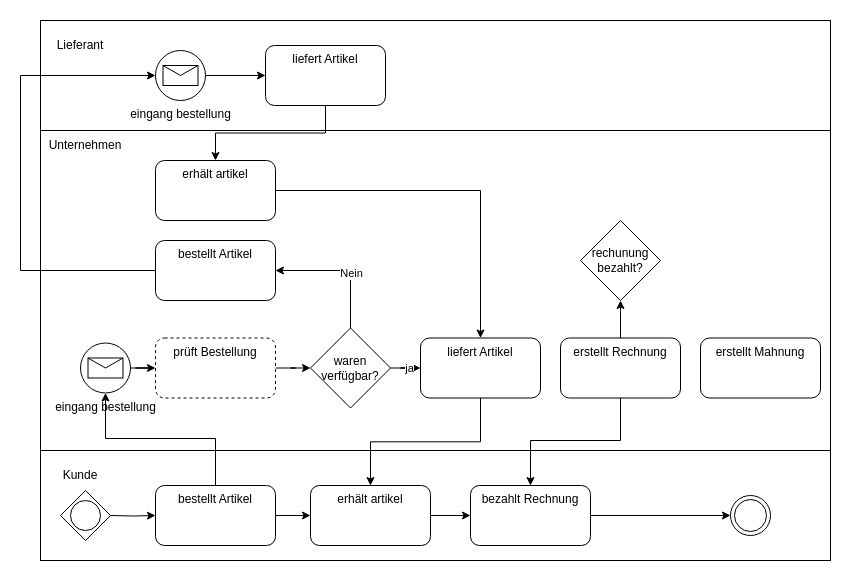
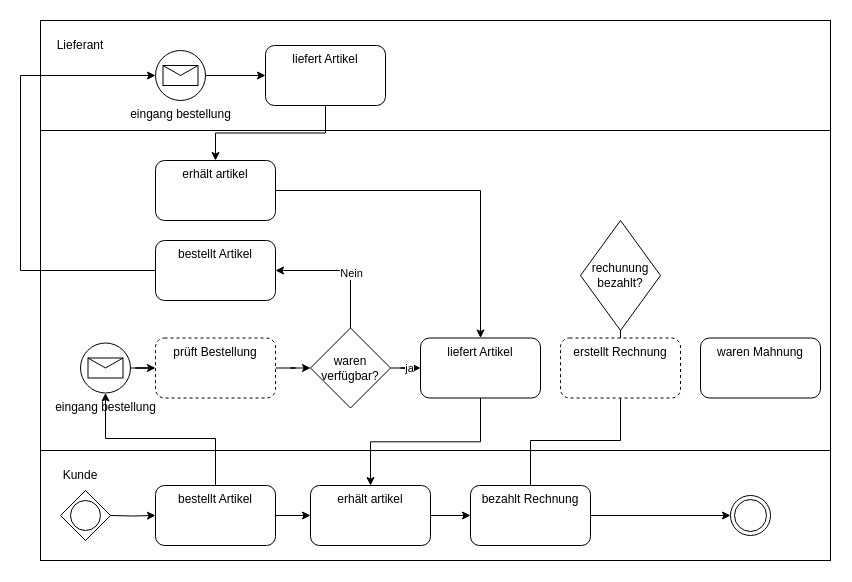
(86, 146) -> none
(621, 261) -> (621, 276)
(761, 353) -> (761, 353)
(621, 368) -> (621, 368)
(531, 477) -> (531, 480)
